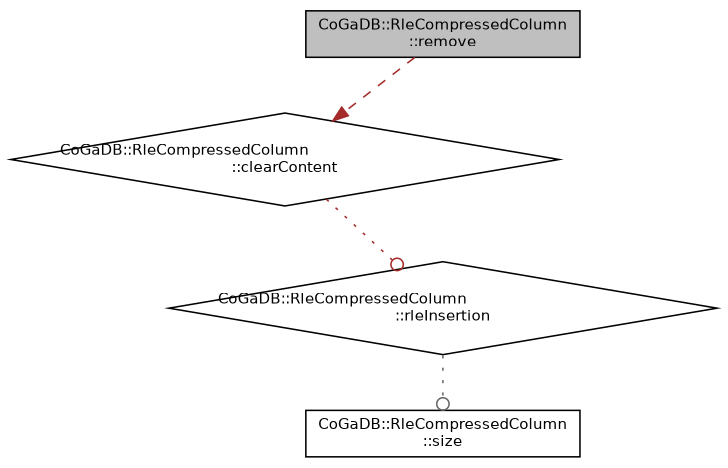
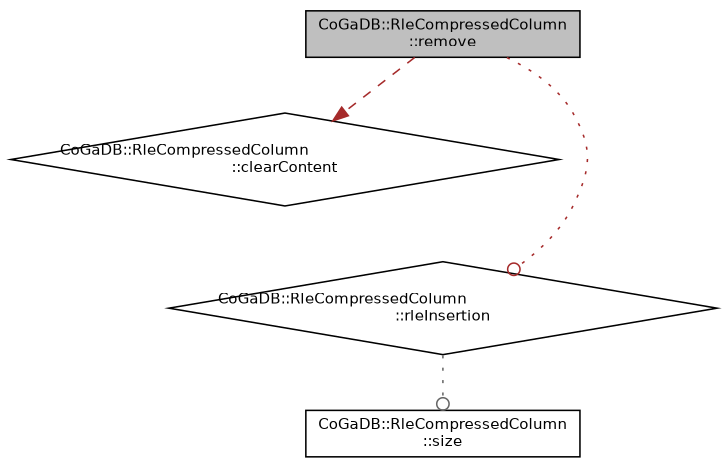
(359, 230) -> (587, 156)
